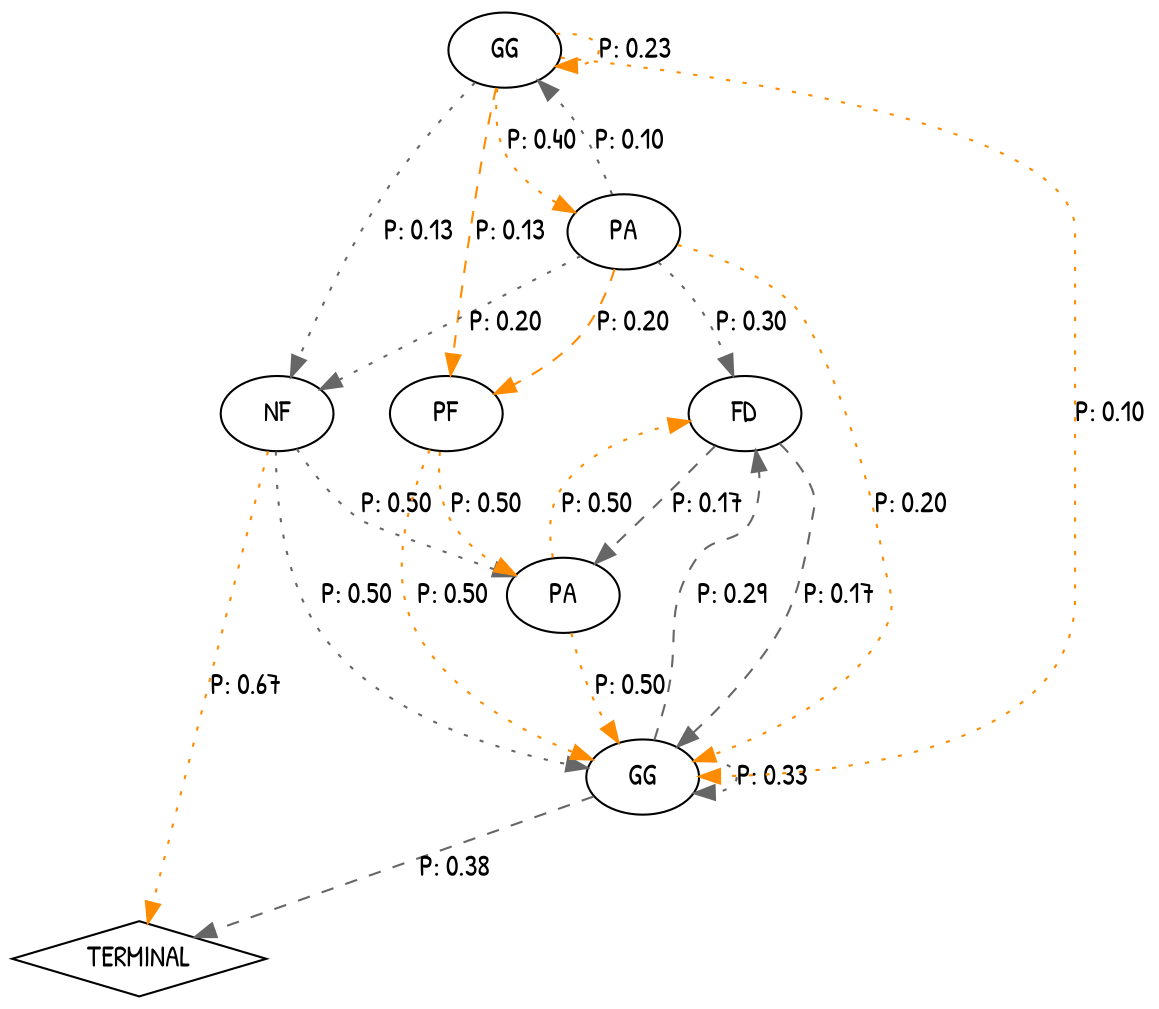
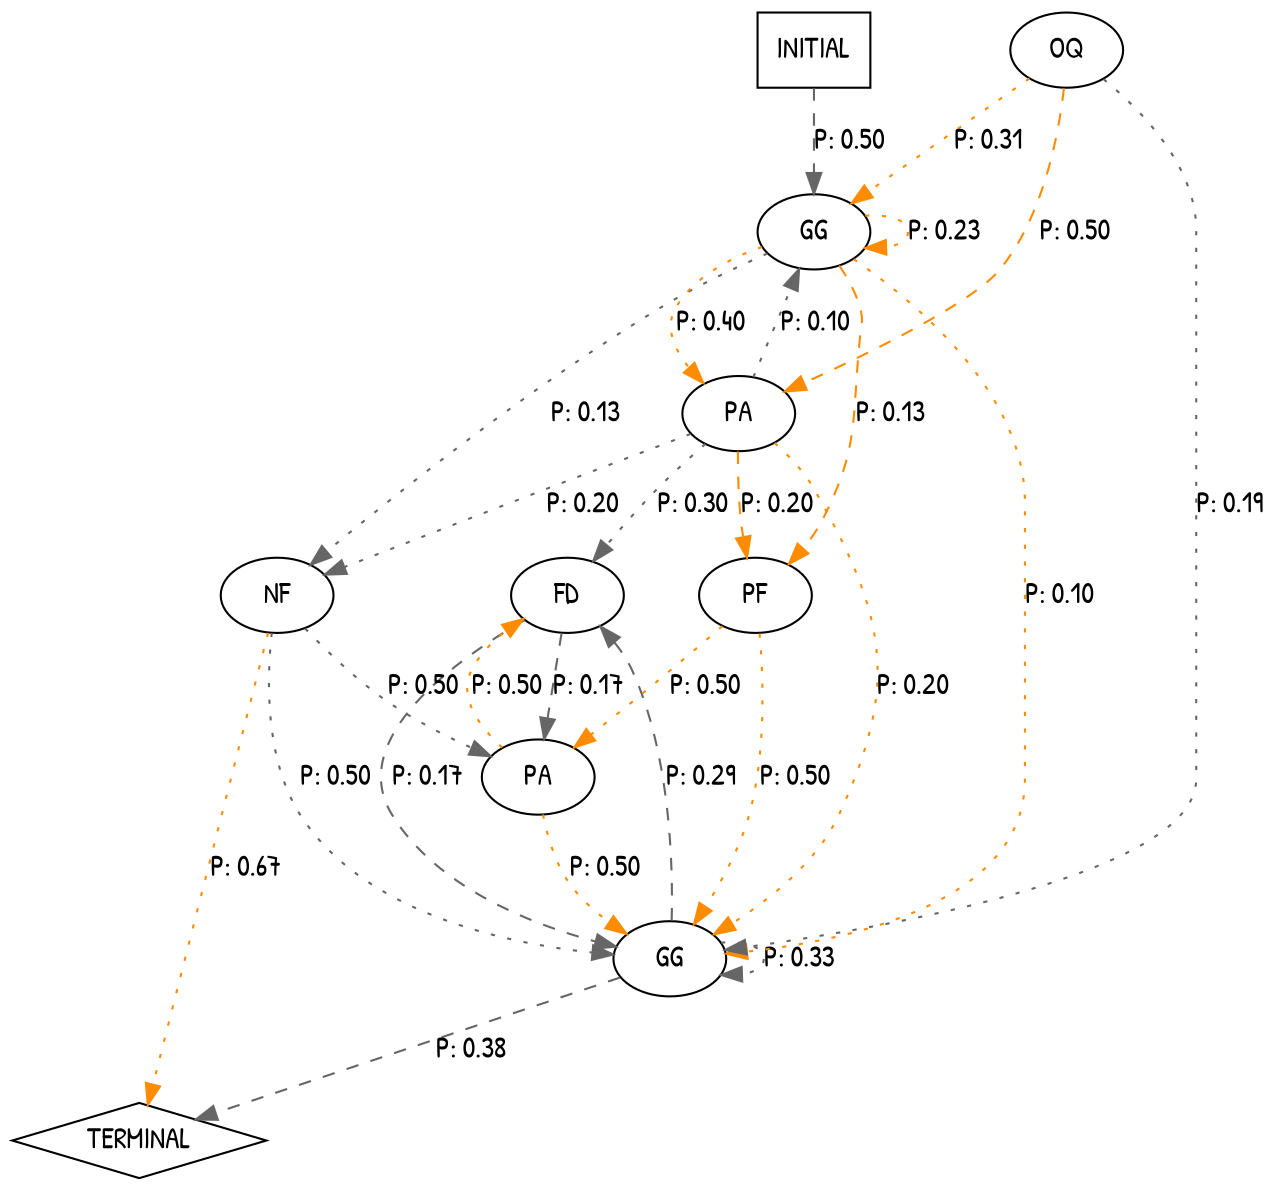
none -> (814, 50)
none -> (1067, 50)
